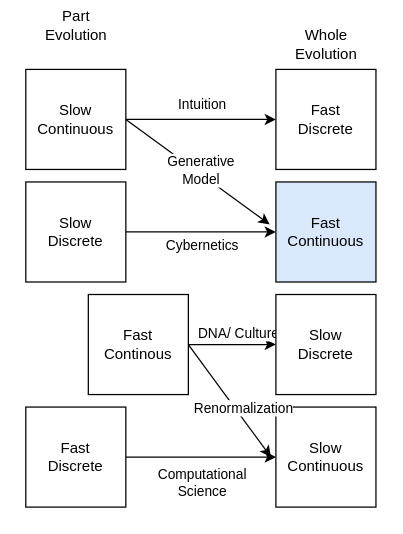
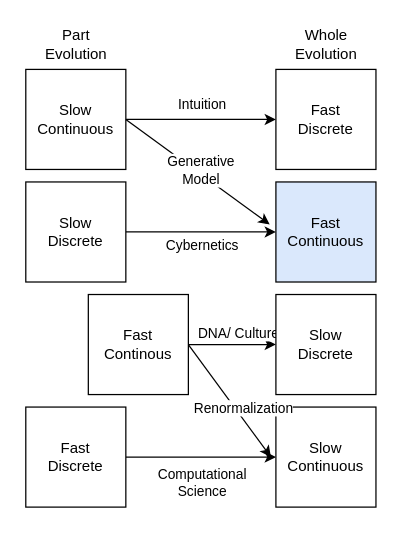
(76, 26) -> (76, 44)
